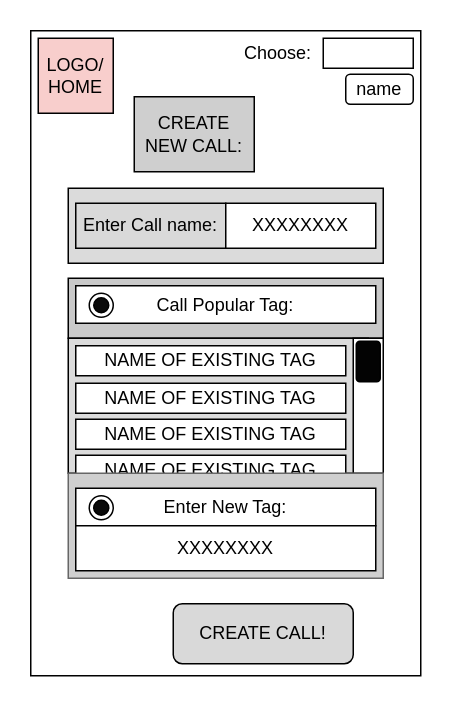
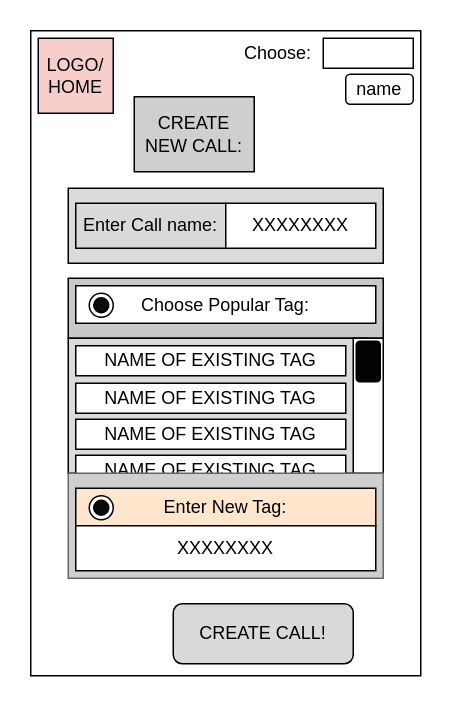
(226, 305) -> (226, 305)
(226, 507) -> (226, 507)
